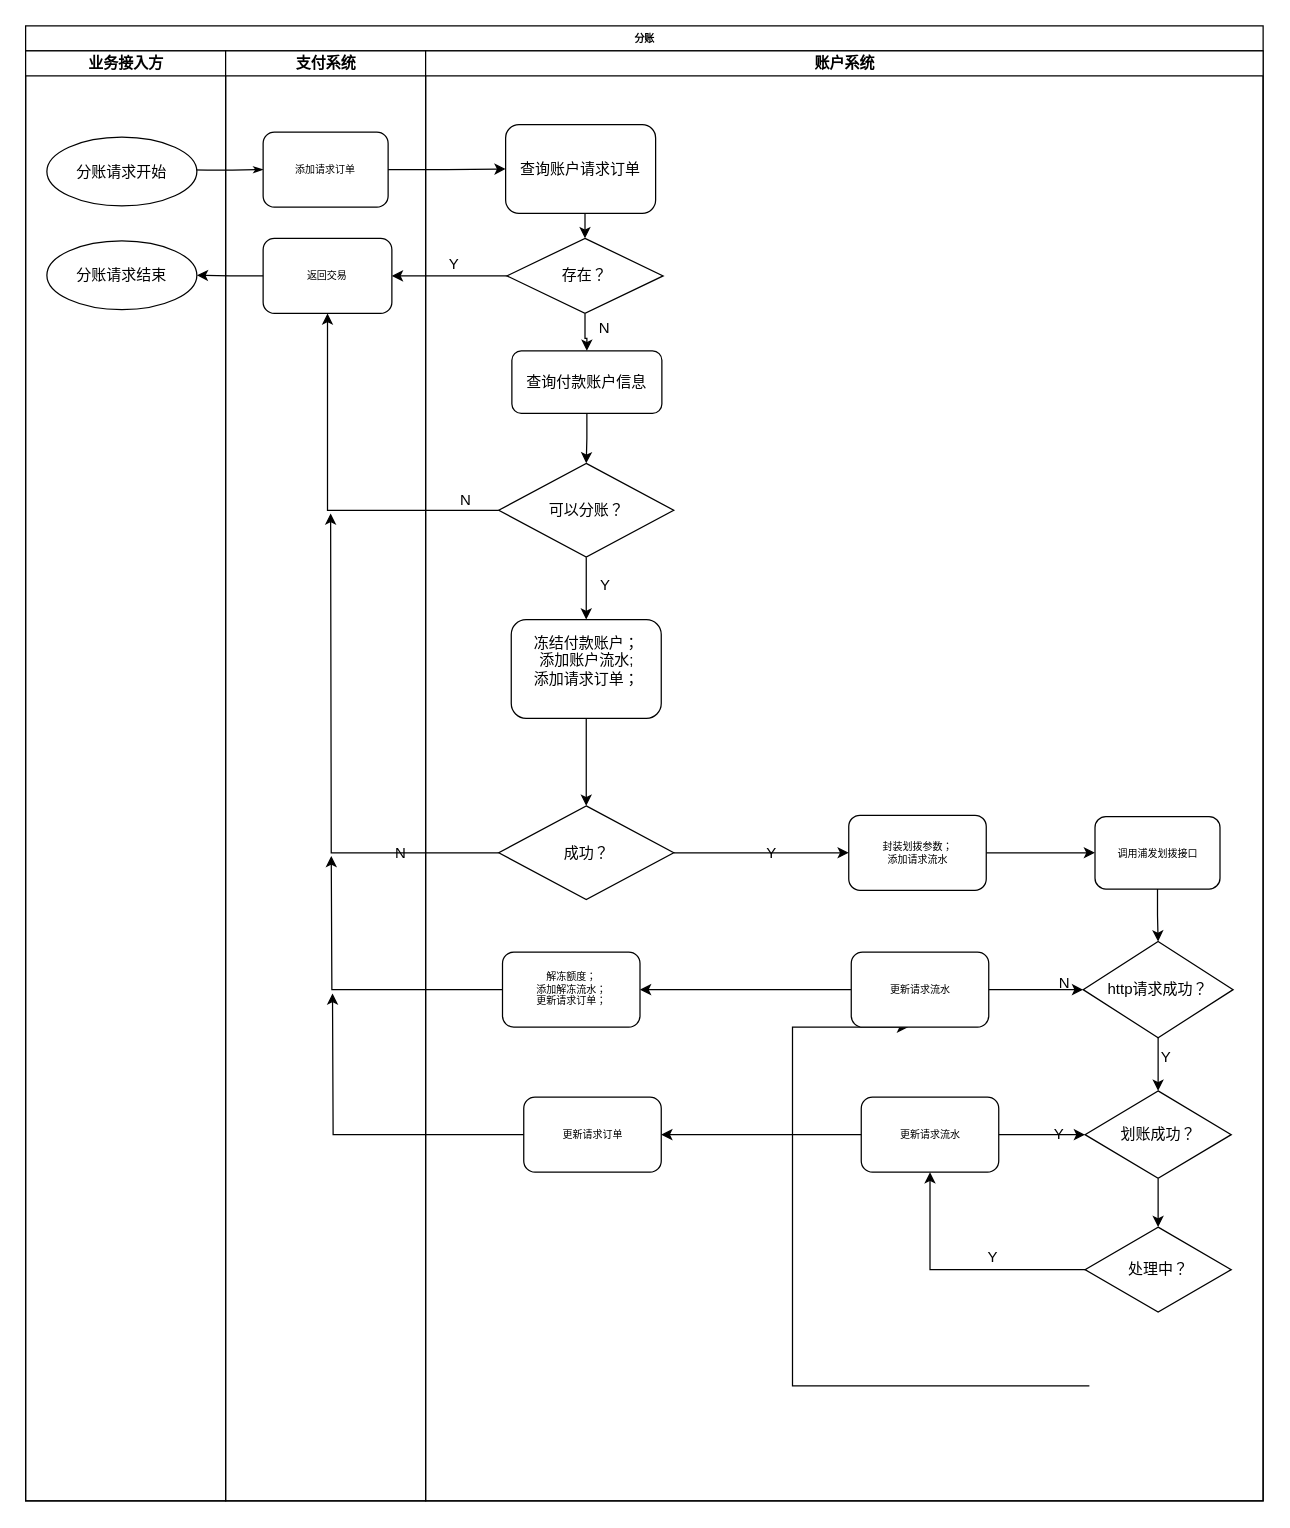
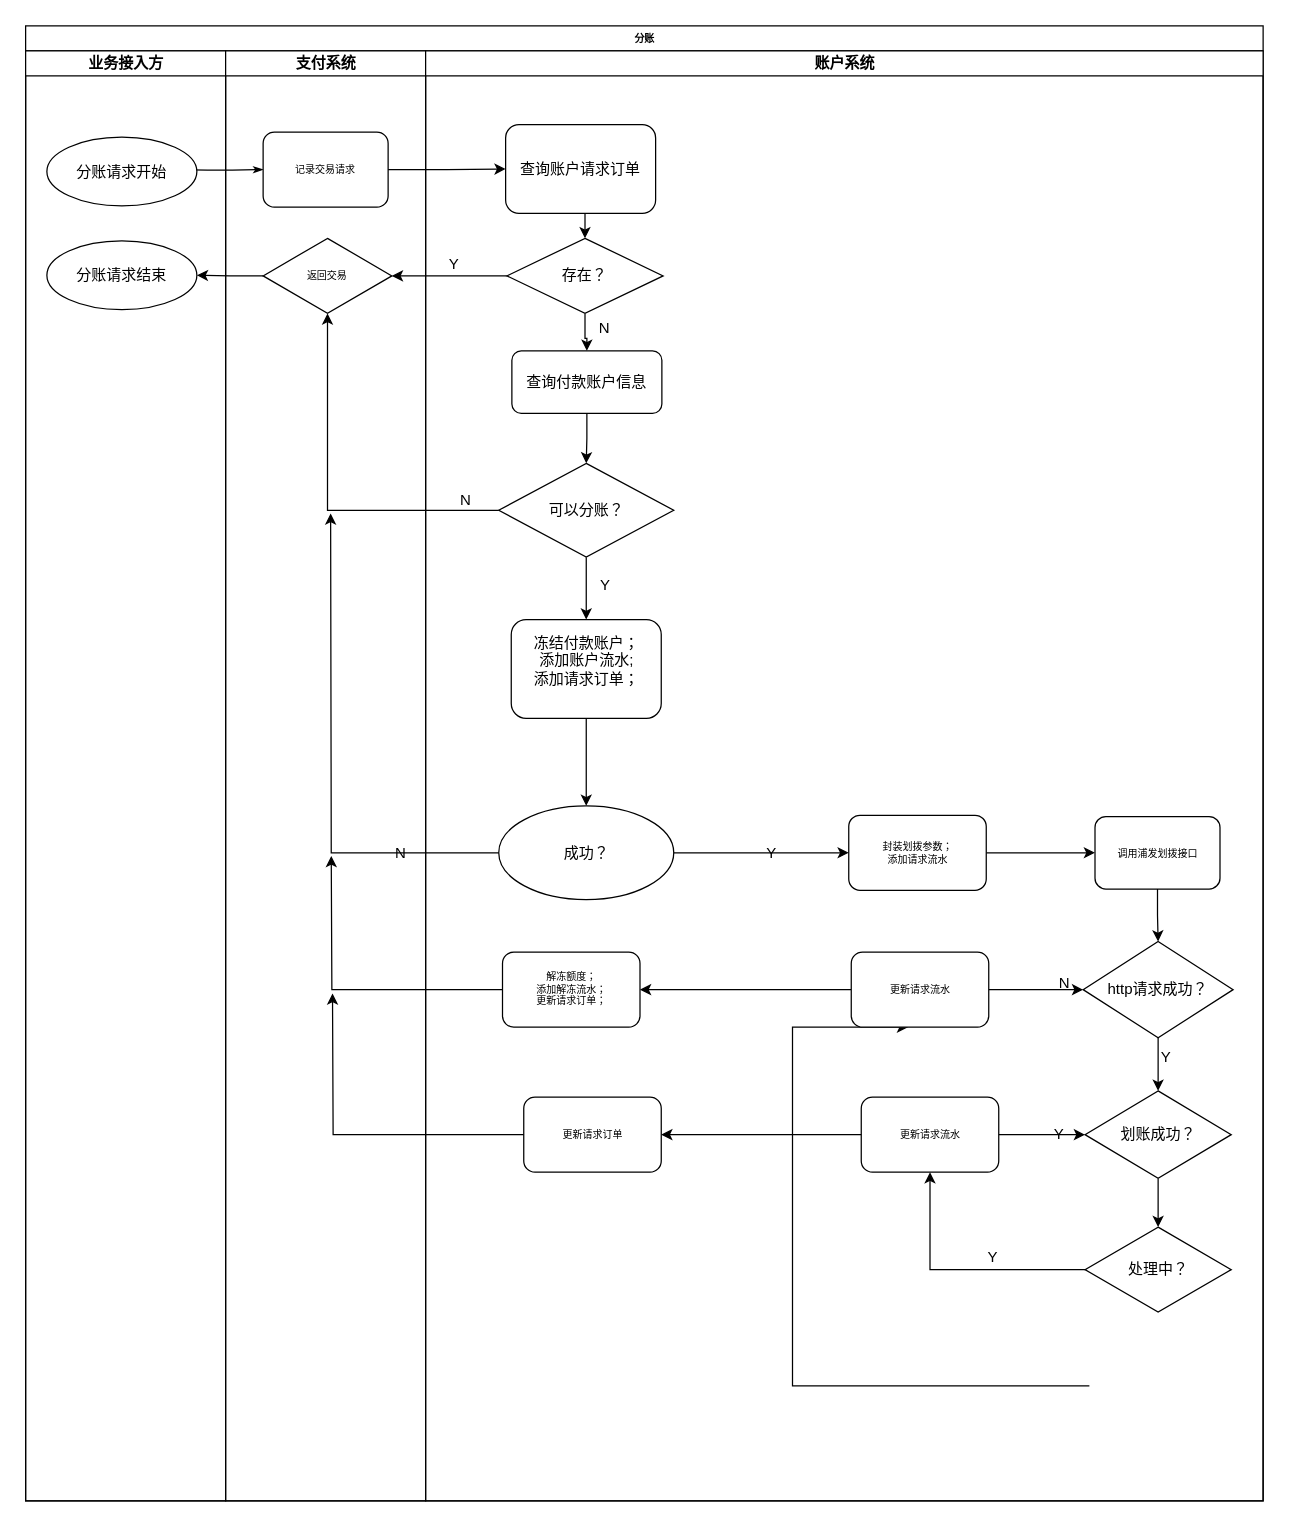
(326, 169) -> (326, 169)
(328, 276) -> (328, 276)
(586, 853) -> (586, 853)
